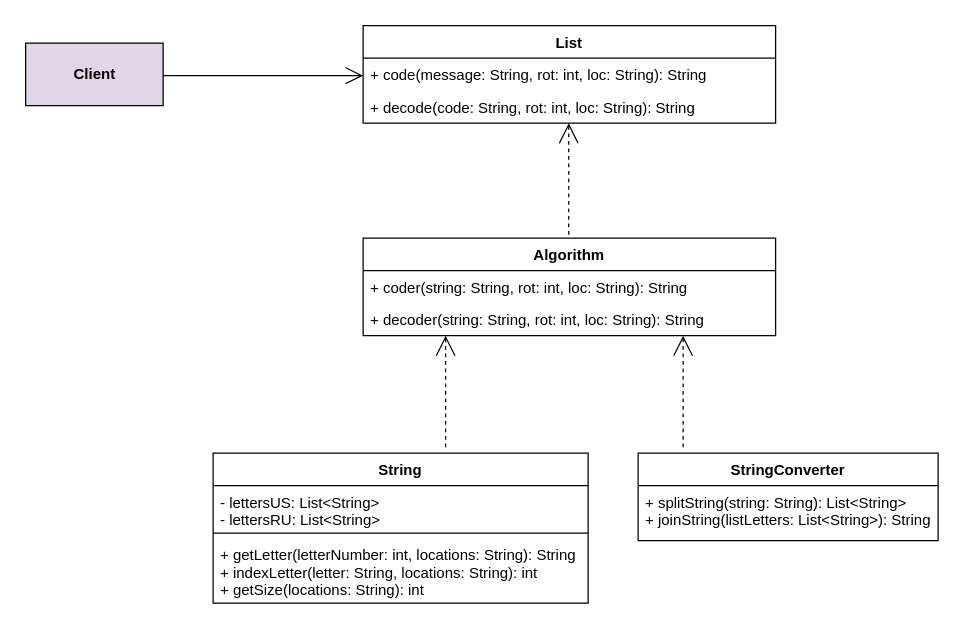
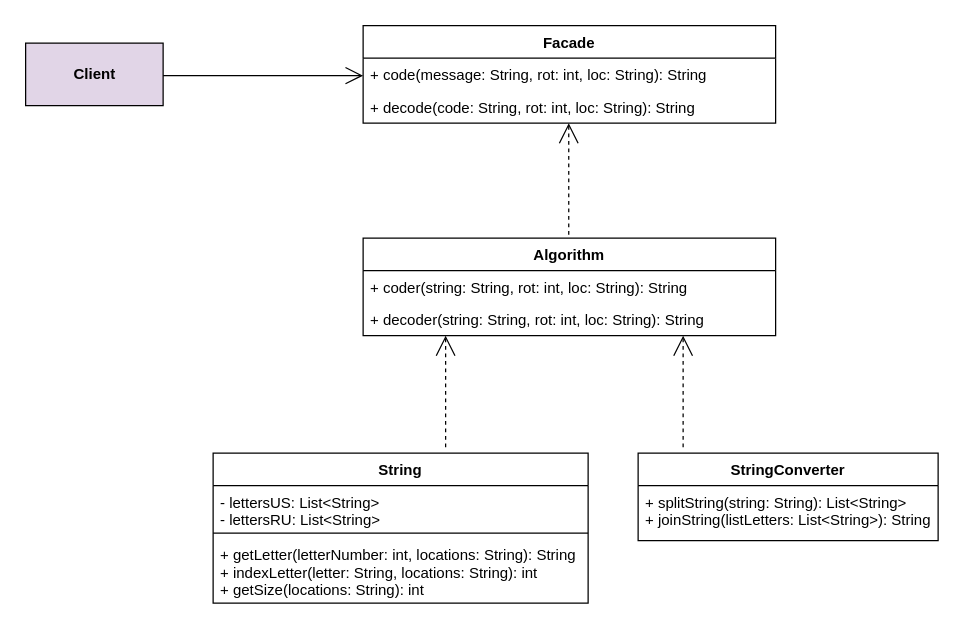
(569, 43) -> (569, 43)
